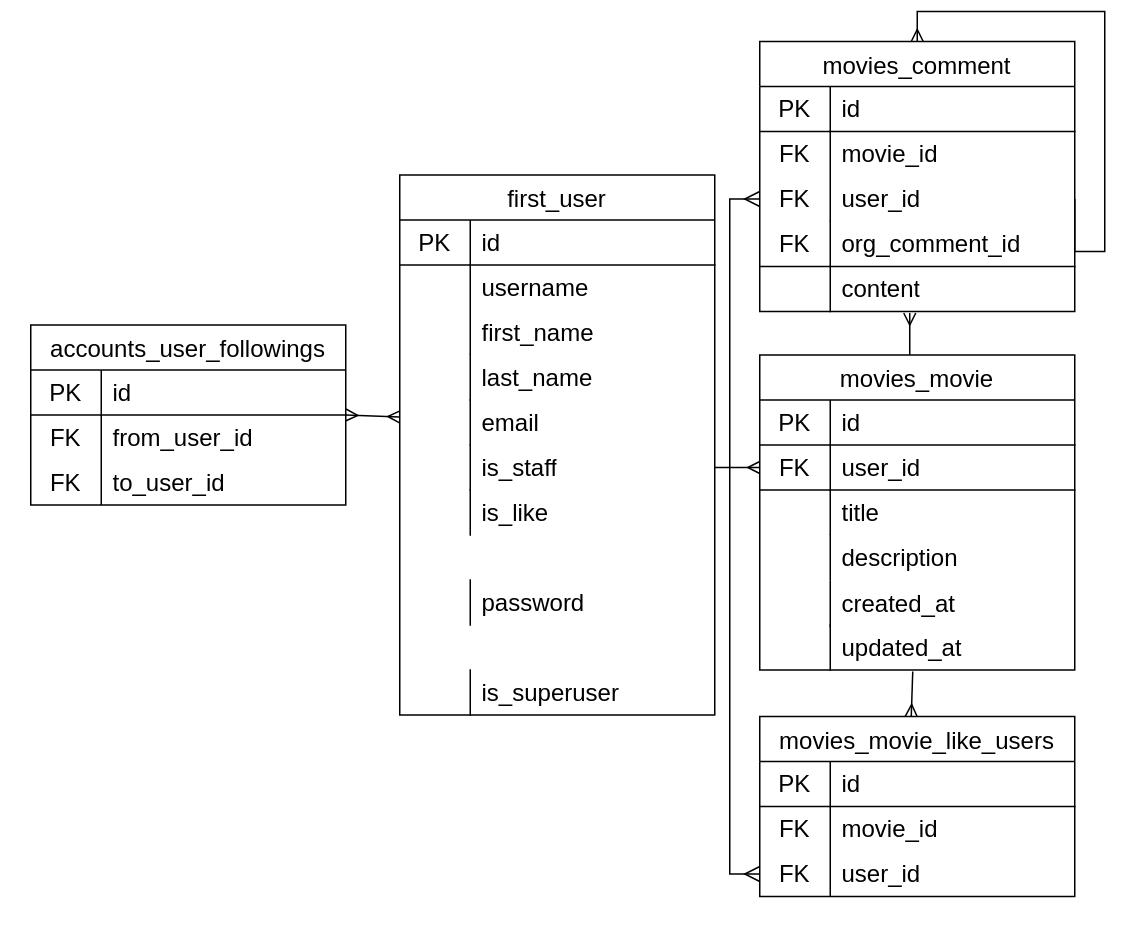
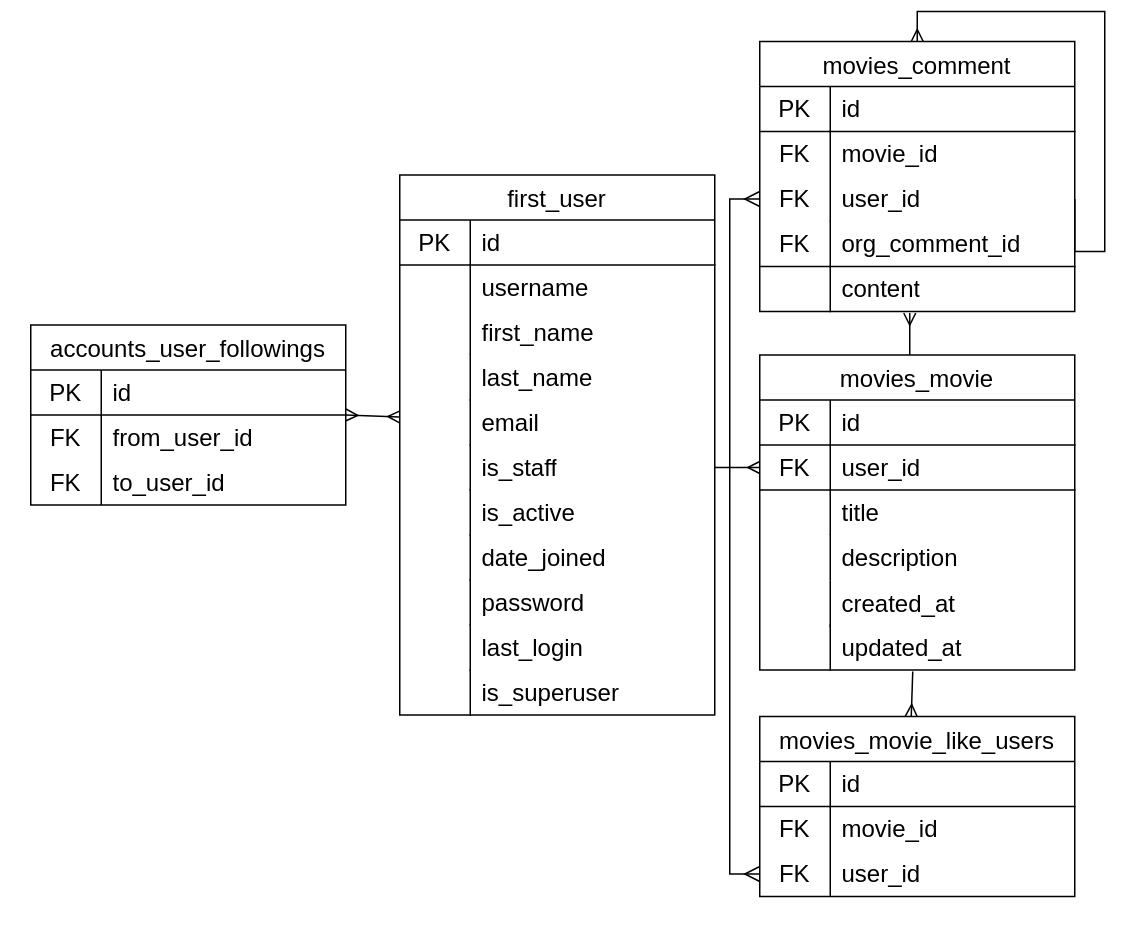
(520, 512) -> (536, 512)
none -> (593, 557)
none -> (593, 647)
